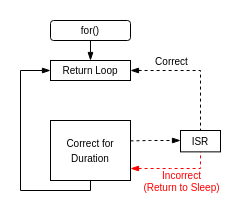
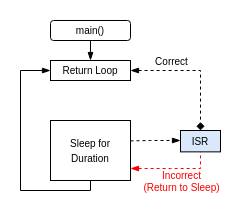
(91, 31) -> (91, 31)
(201, 126) -> (201, 122)
(201, 141) -> (201, 141)
(91, 151) -> (91, 151)
